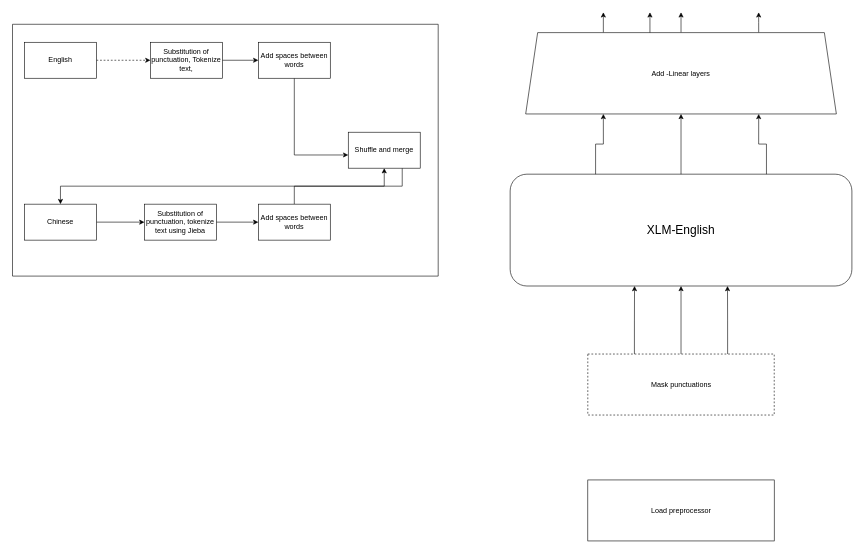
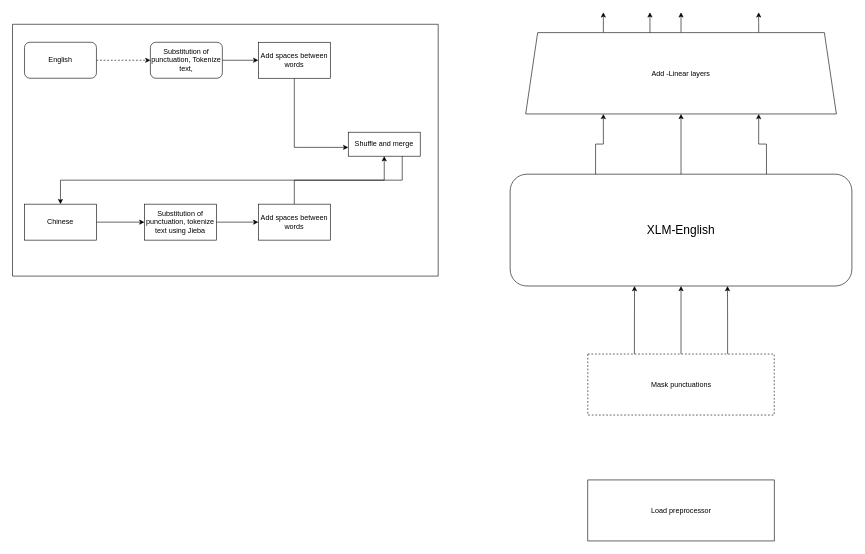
(60, 60) -> (60, 60)
(186, 60) -> (186, 60)
(384, 150) -> (384, 144)
